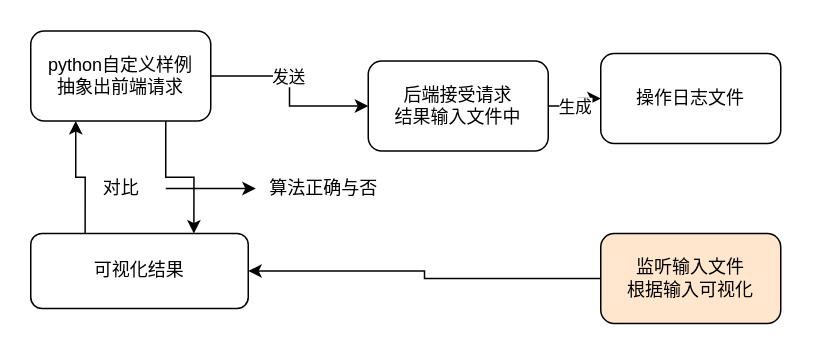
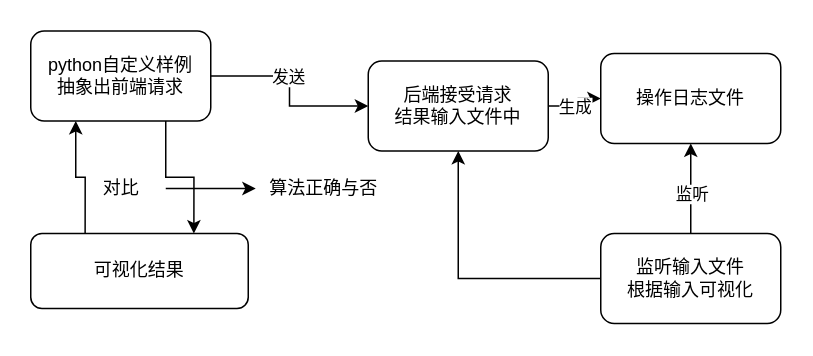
none -> (691, 193)
(362, 271) -> (458, 221)
(691, 278) -> (691, 278)
